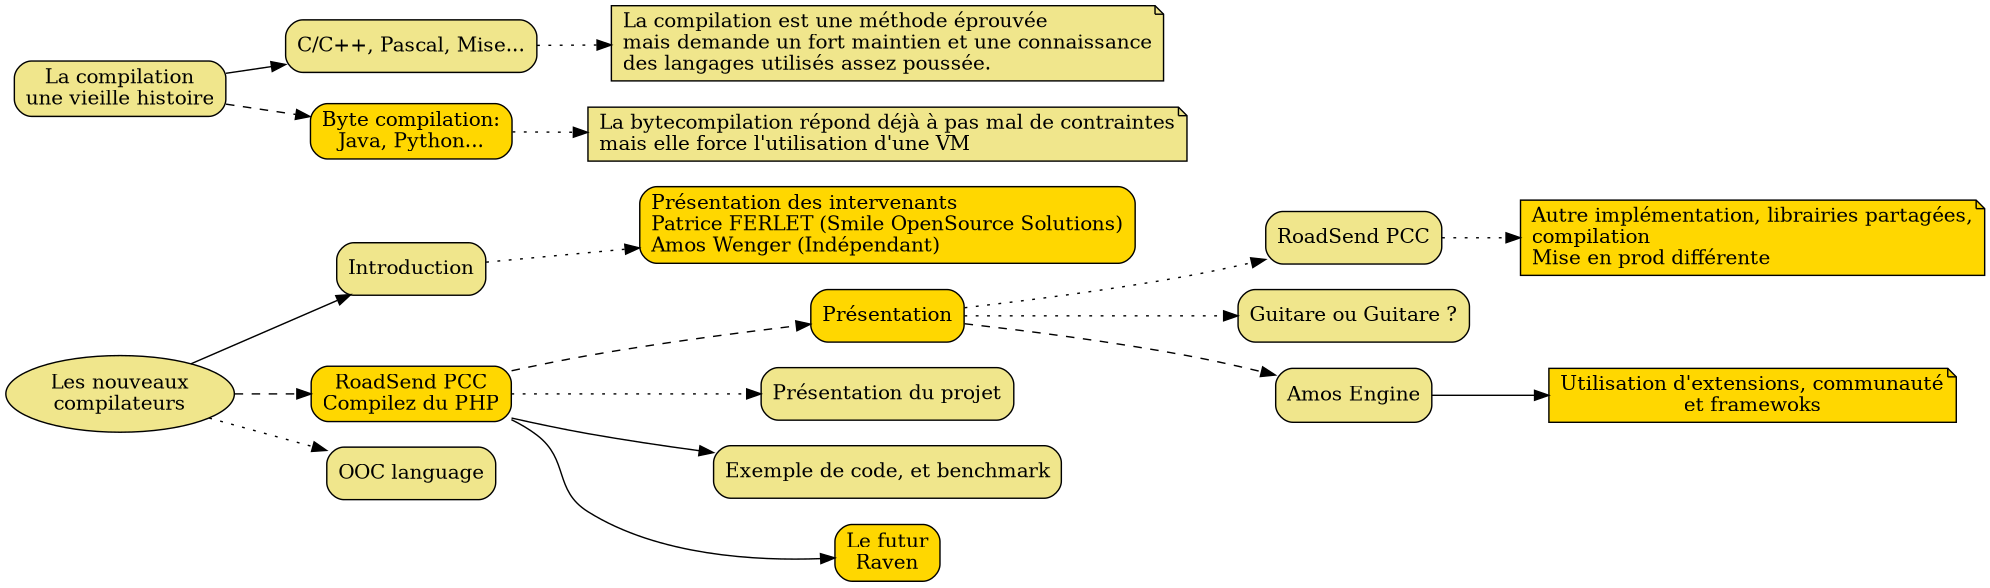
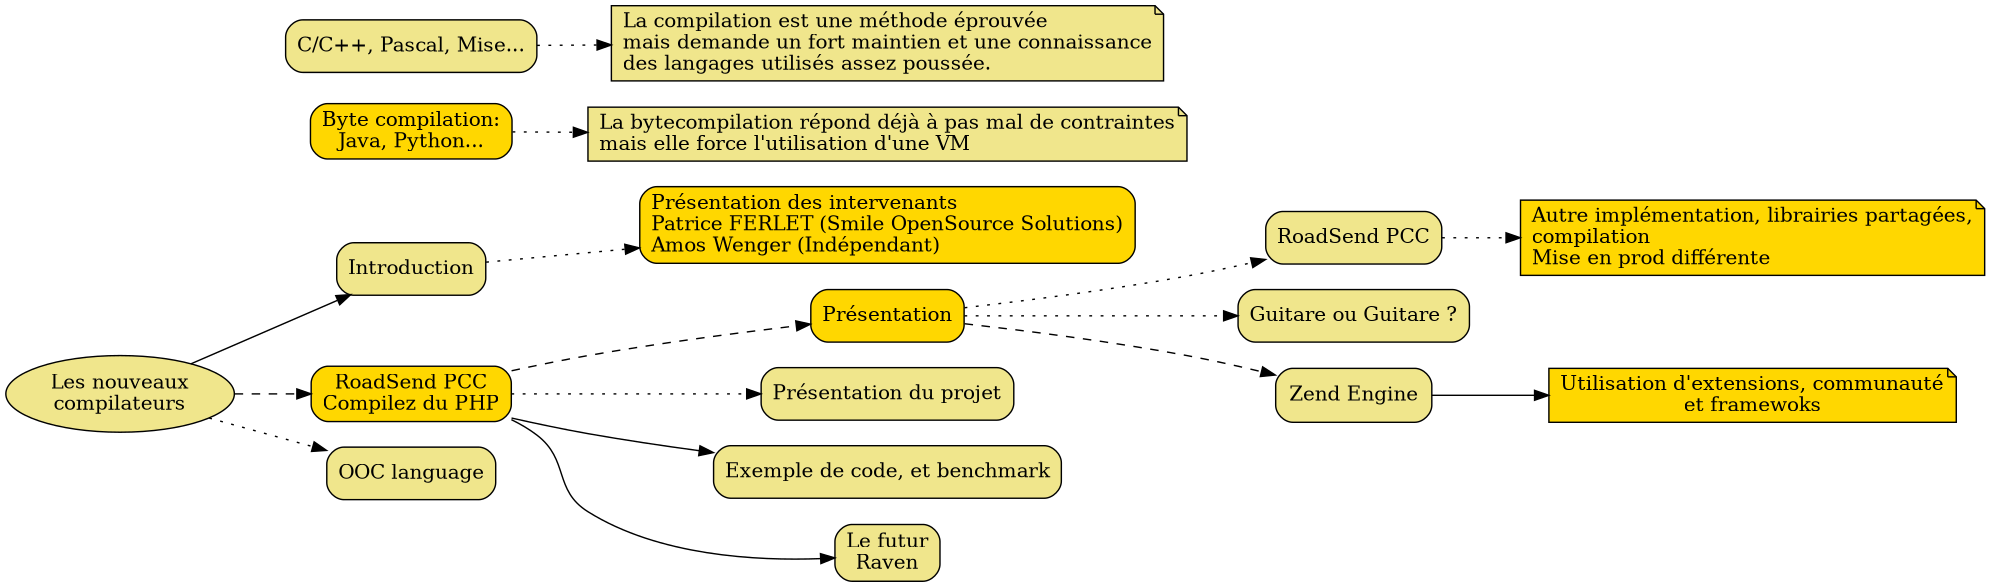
(120, 89) -> none
(1354, 395) -> (1354, 395)
(887, 553) -> (887, 553)
